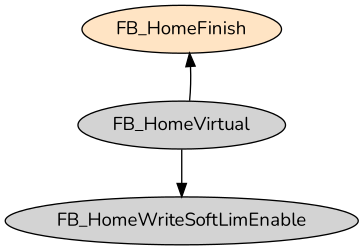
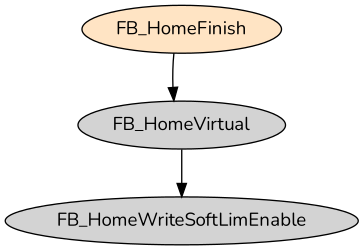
(191, 84) -> (173, 70)
